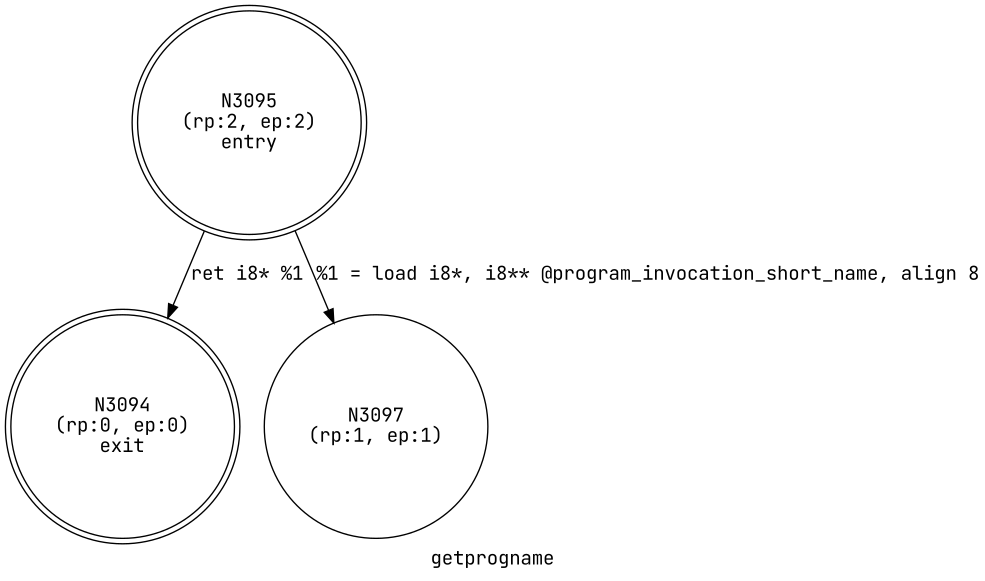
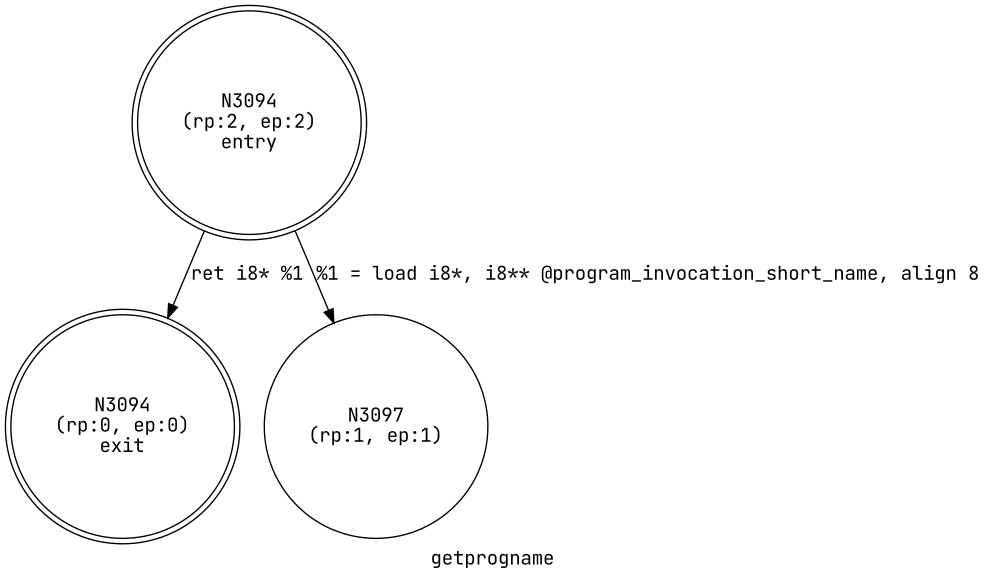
(249, 123) -> (249, 123)
